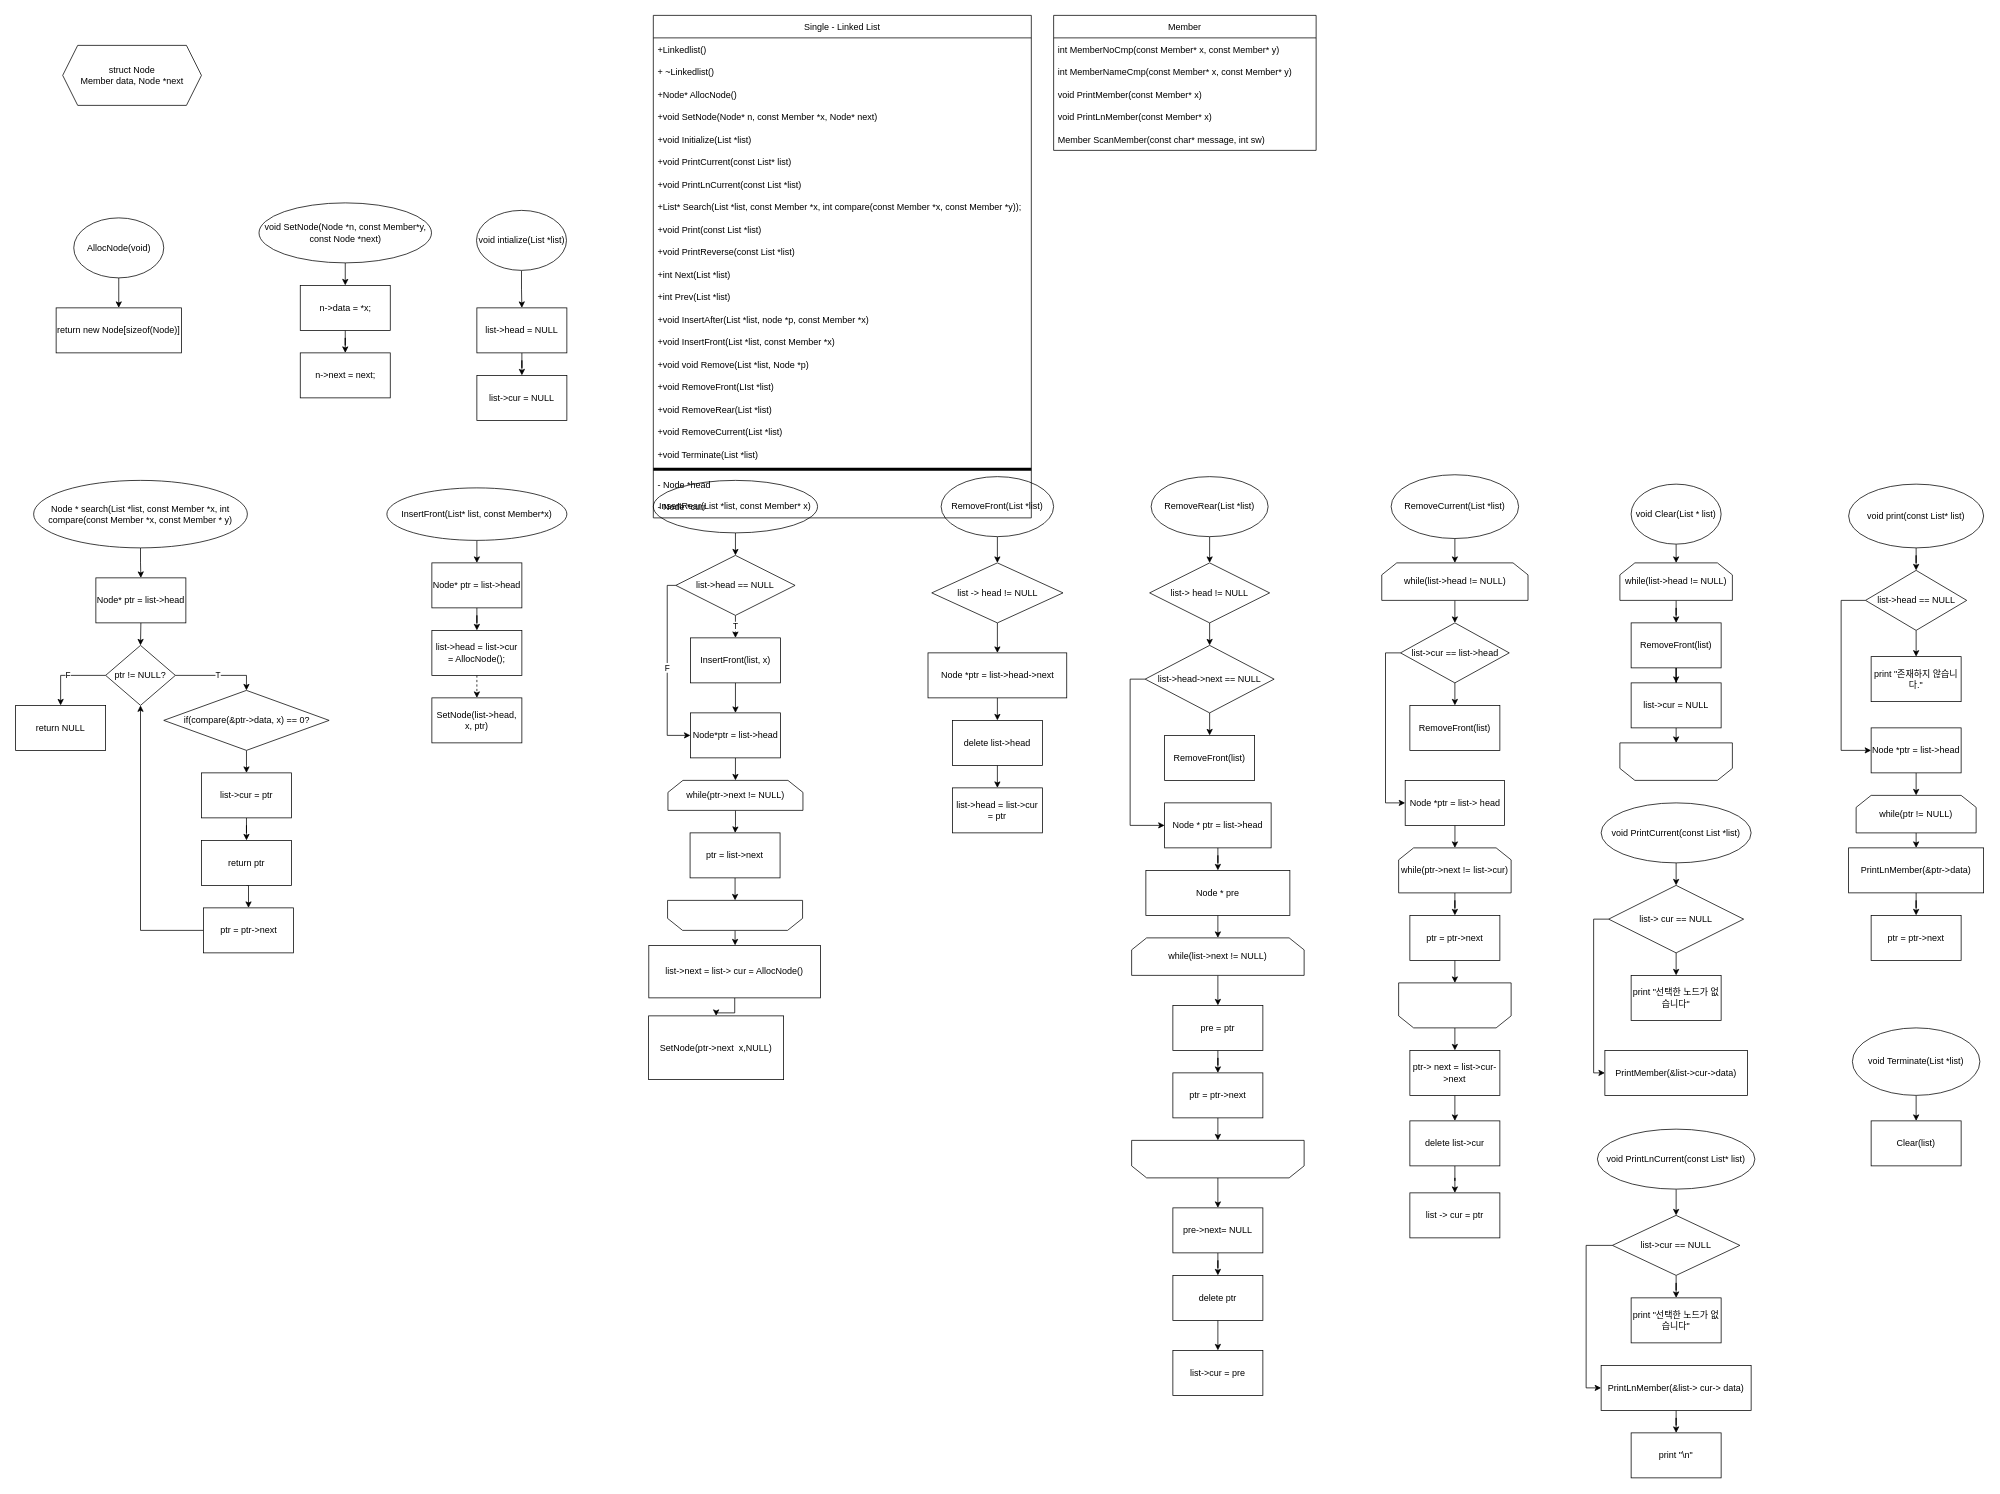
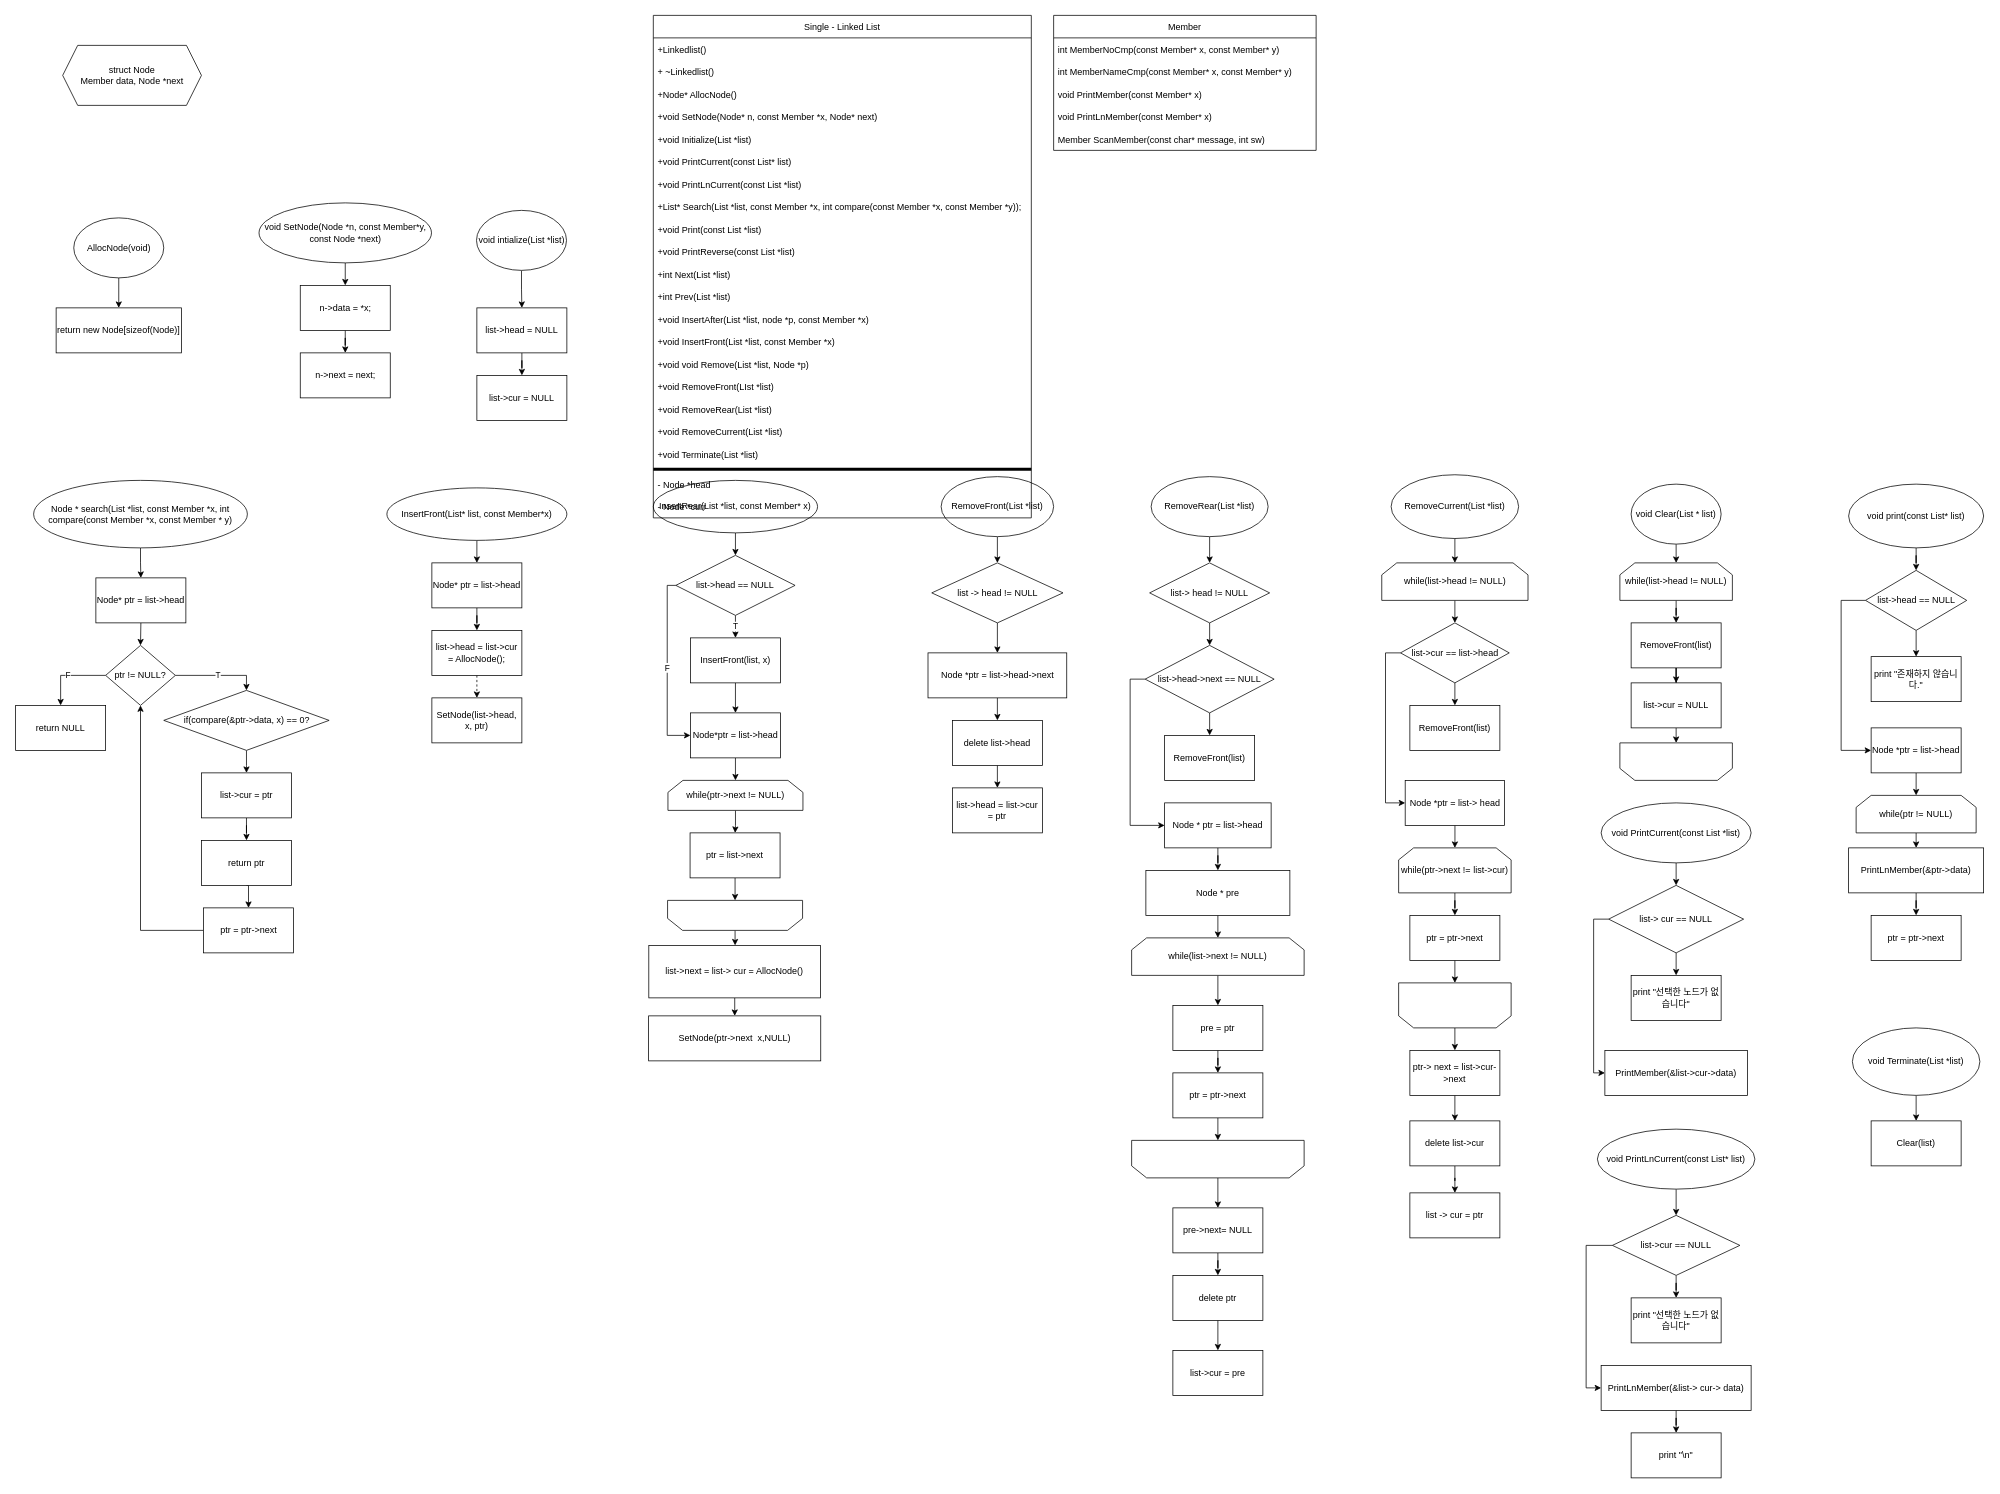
(716, 1048) -> (734, 1038)
